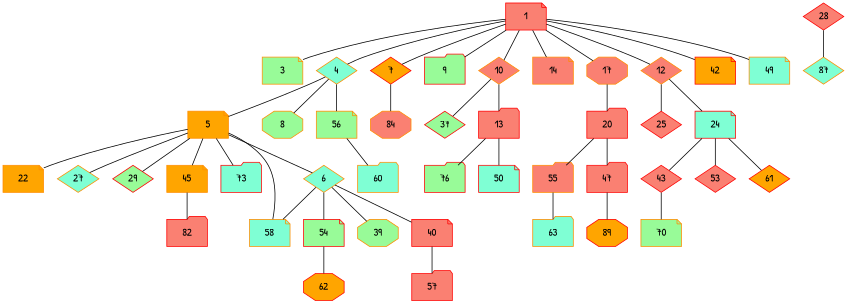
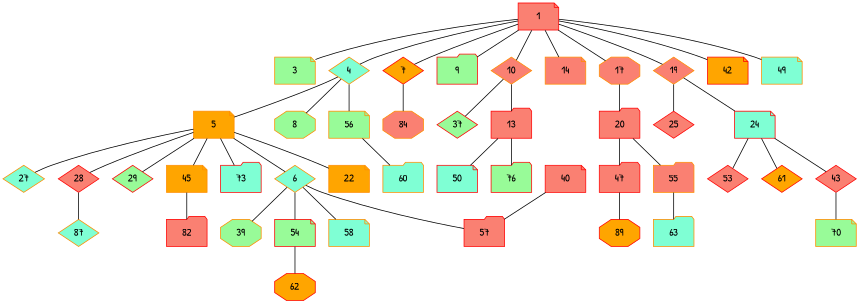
(661, 71) -> (674, 71)
(269, 167) -> (141, 151)
(373, 204) -> (384, 211)
